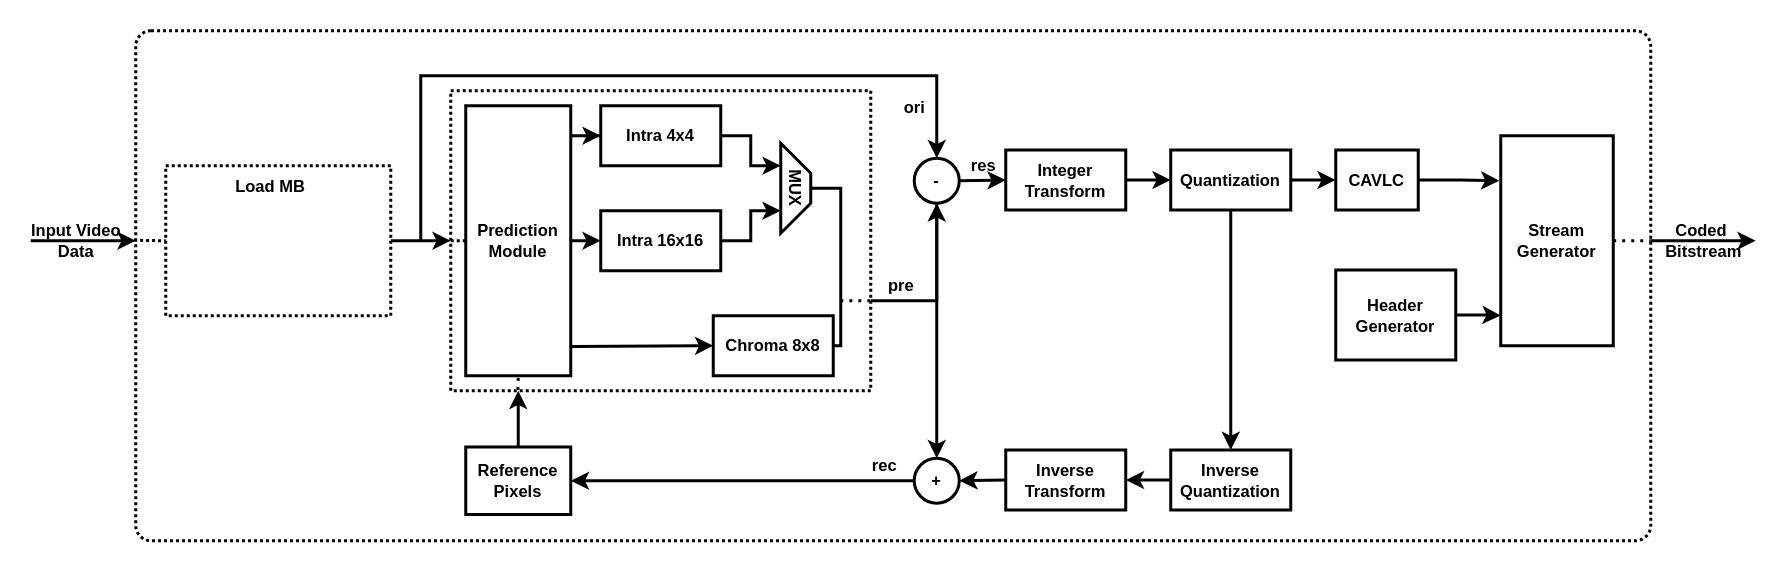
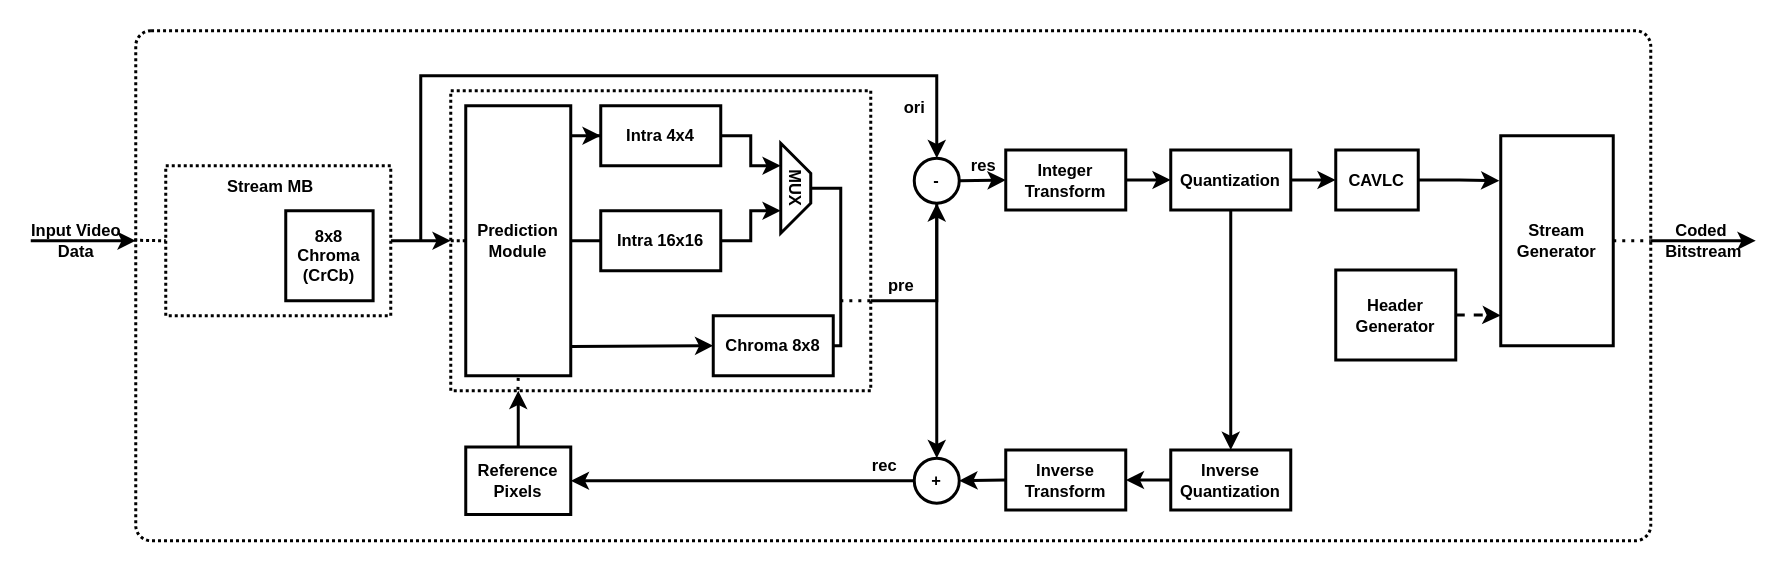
(271, 187) -> (271, 187)
(585, 241) -> (590, 241)
none -> (329, 256)
(1475, 315) -> (1475, 315)
